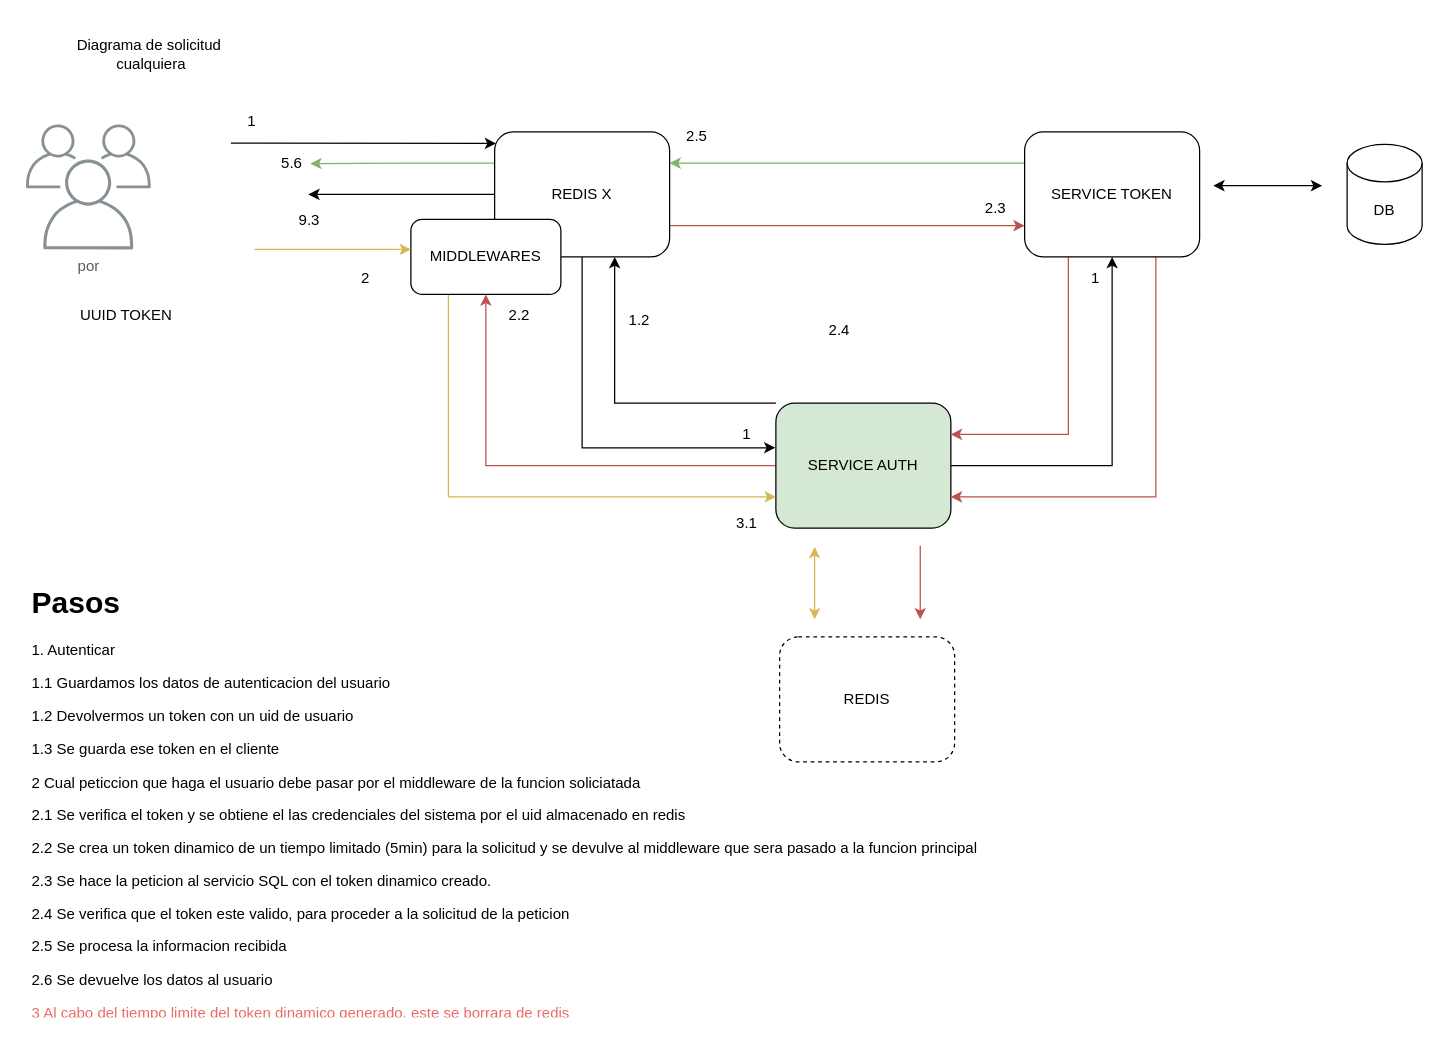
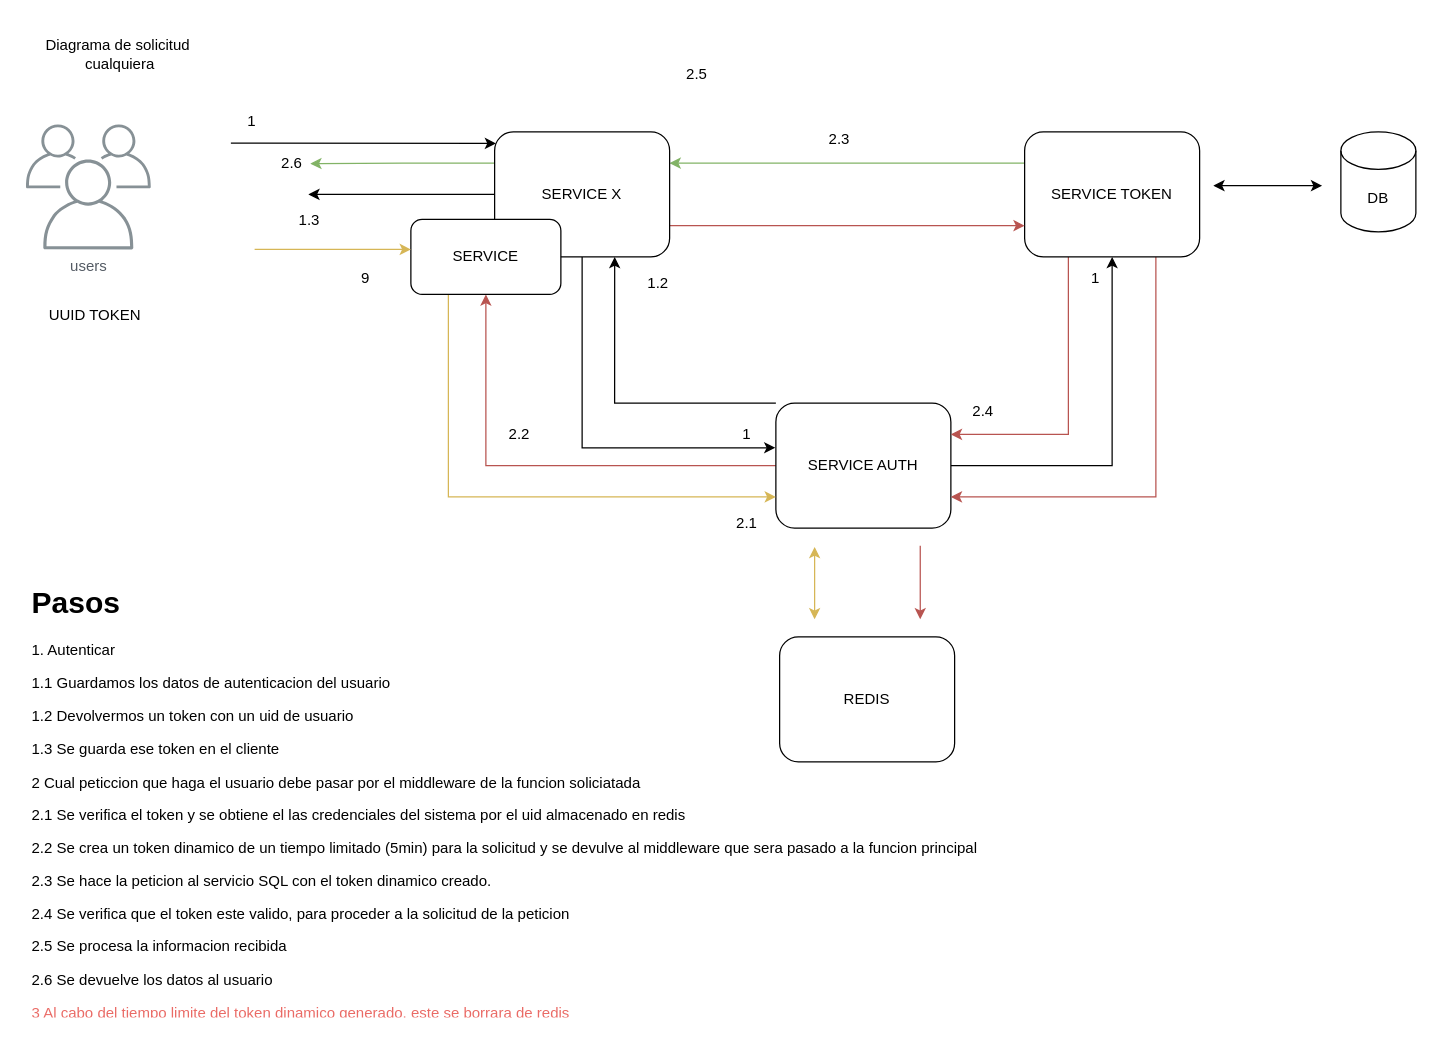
(151, 54) -> (120, 54)
(697, 137) -> (697, 74)
(292, 163) -> (292, 163)
(582, 194) -> (582, 194)
(1384, 194) -> (1378, 182)
(996, 208) -> (839, 139)
(309, 221) -> (309, 221)
(486, 257) -> (486, 257)
(89, 267) -> (89, 267)
(366, 278) -> (366, 278)
(126, 316) -> (95, 316)
(519, 316) -> (519, 434)
(639, 321) -> (658, 283)
(839, 331) -> (983, 412)
(863, 466) -> (863, 466)
(747, 523) -> (747, 523)
(867, 699) -> (867, 699)
